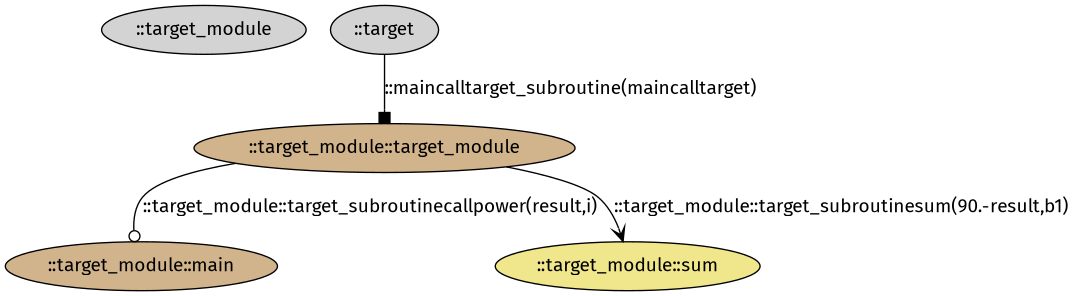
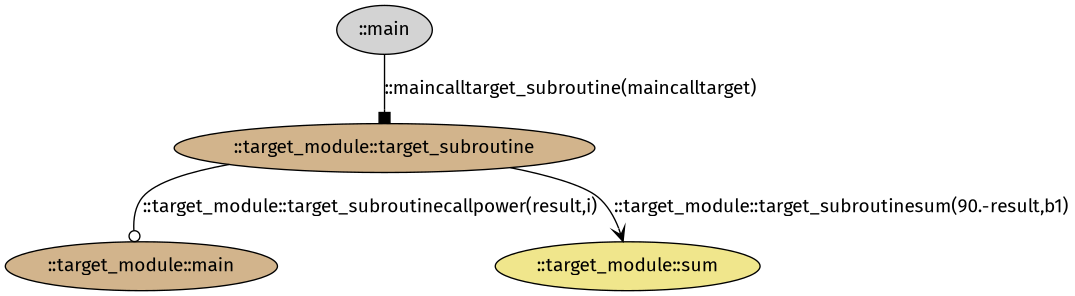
(204, 30) -> none
(385, 30) -> (385, 30)
(385, 148) -> (385, 148)
